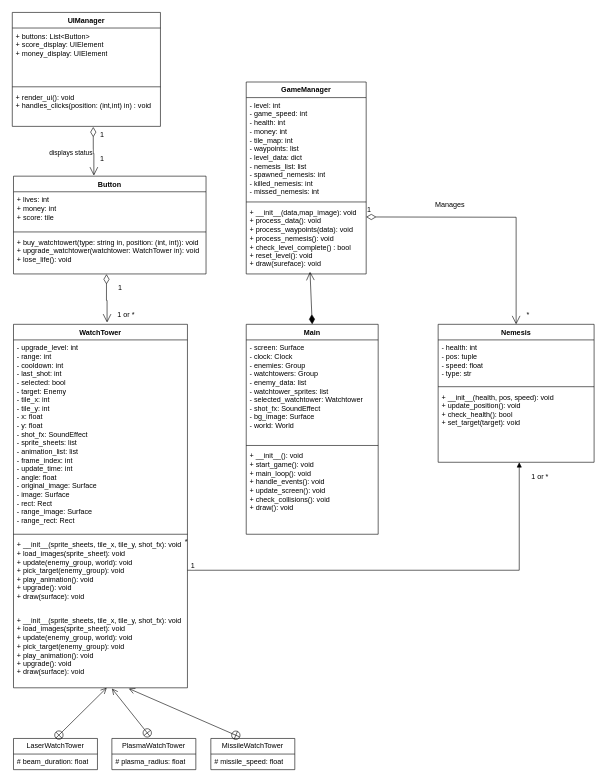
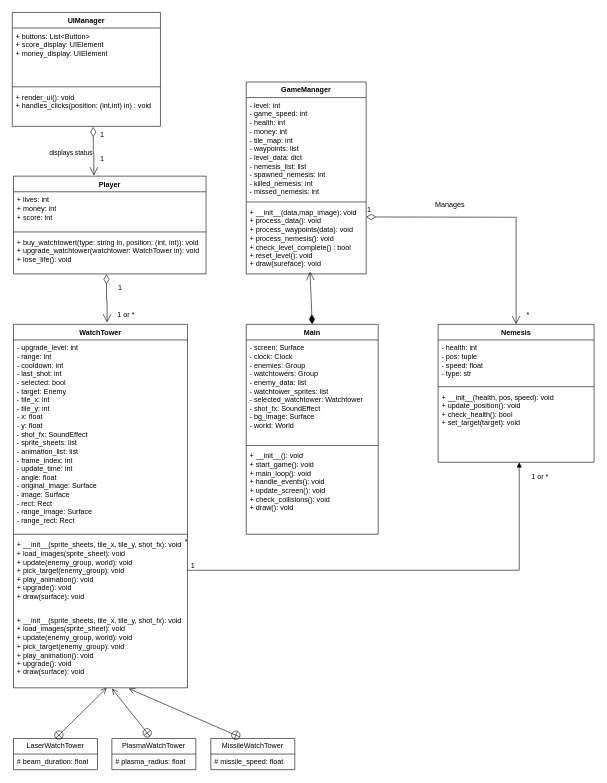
(110, 185) -> (110, 185)
(39, 209) -> (38, 209)
